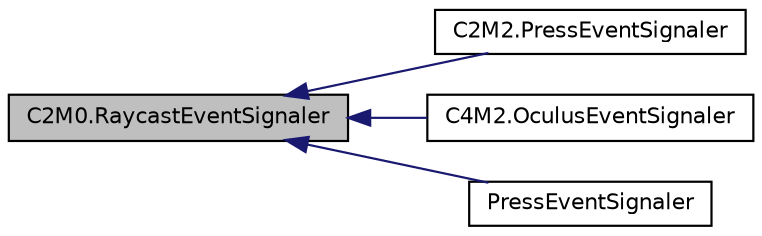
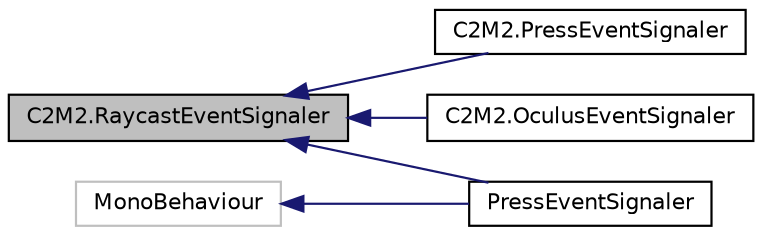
(178, 118) -> (178, 118)
(590, 118) -> (590, 118)
none -> (178, 204)
